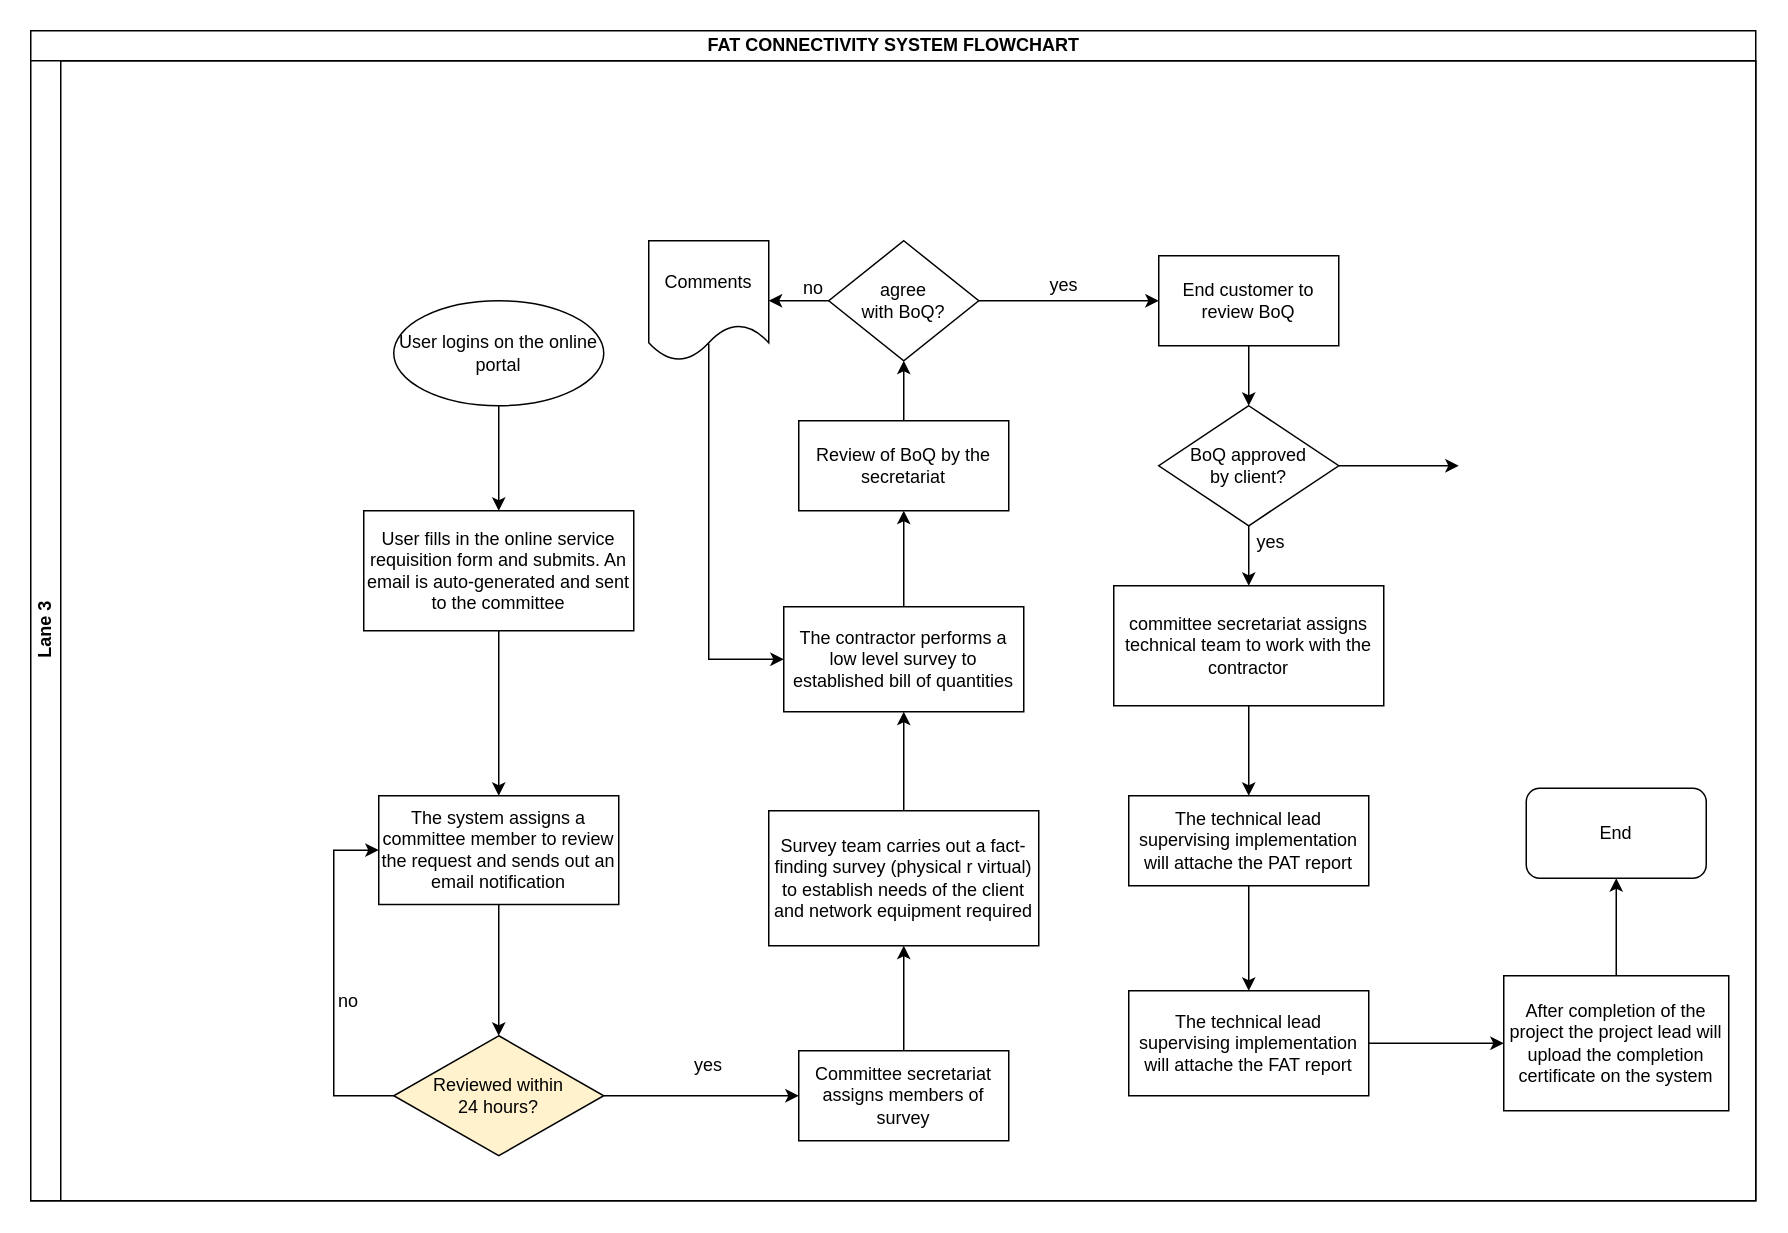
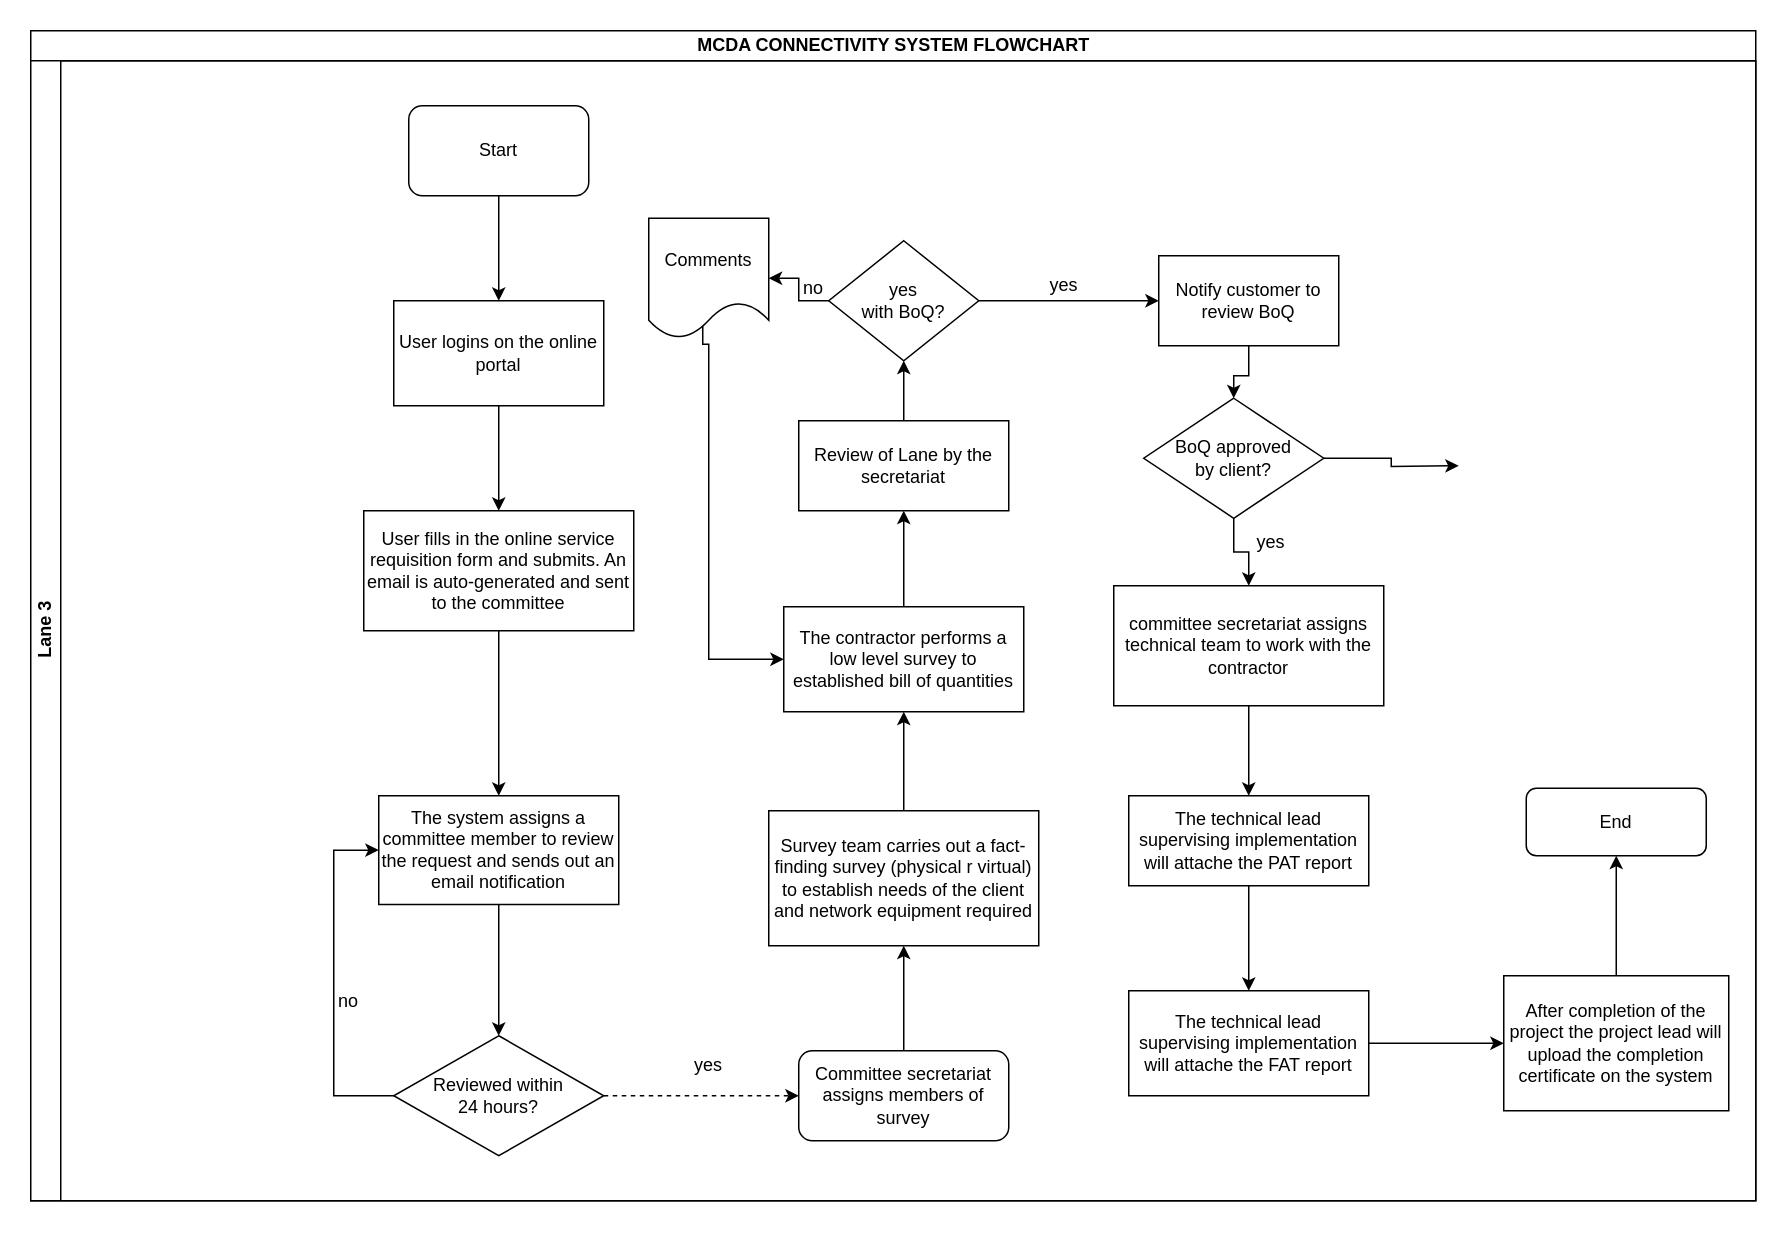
(894, 46) -> (894, 46)
none -> (499, 151)
none -> (499, 243)
(709, 301) -> (709, 278)
(904, 301) -> (904, 301)
(1249, 301) -> (1249, 301)
(499, 353) -> (499, 353)
(904, 466) -> (904, 466)
(1249, 466) -> (1234, 458)
(1616, 833) -> (1616, 822)
(499, 1096) -> (499, 1096)
(695, 1096) -> (695, 1096)
(904, 1096) -> (904, 1096)
